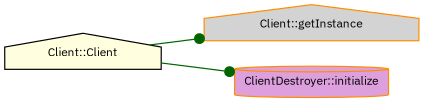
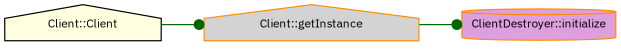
(193, 67) -> (436, 25)
